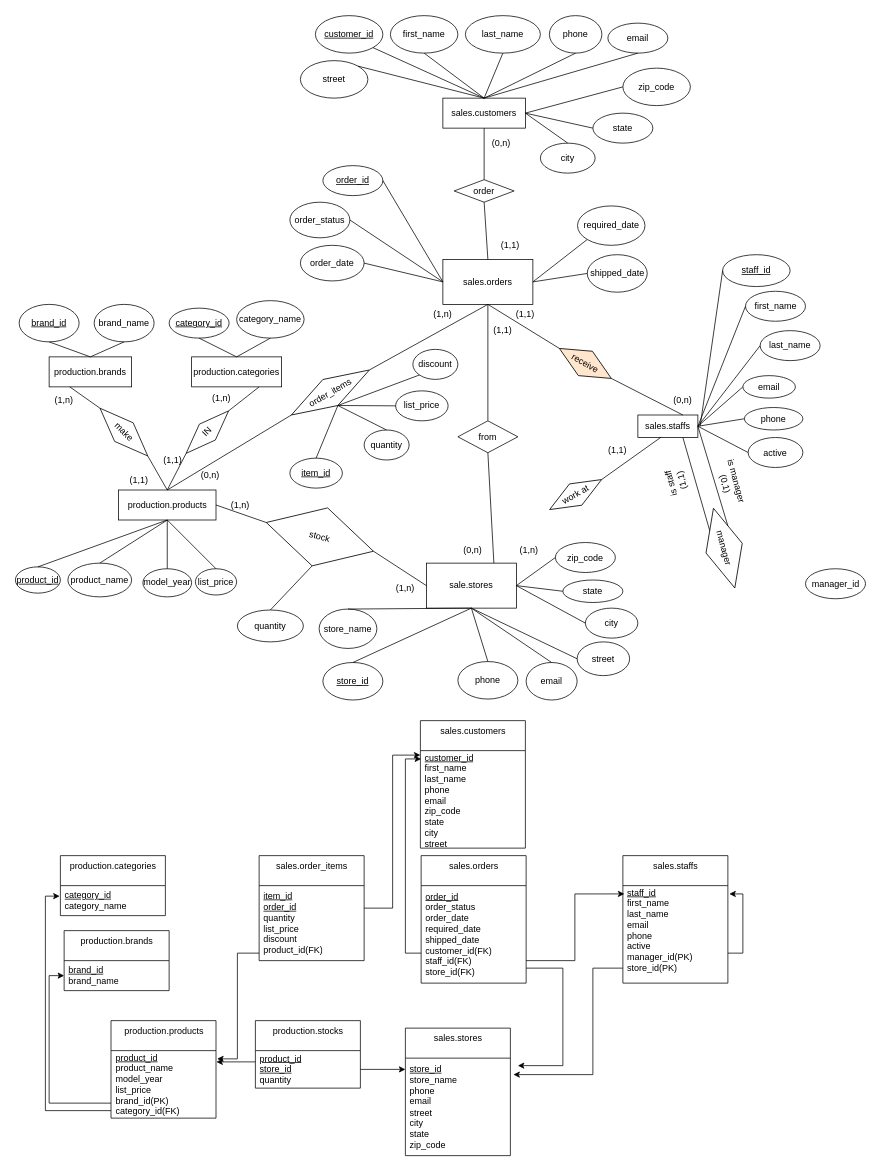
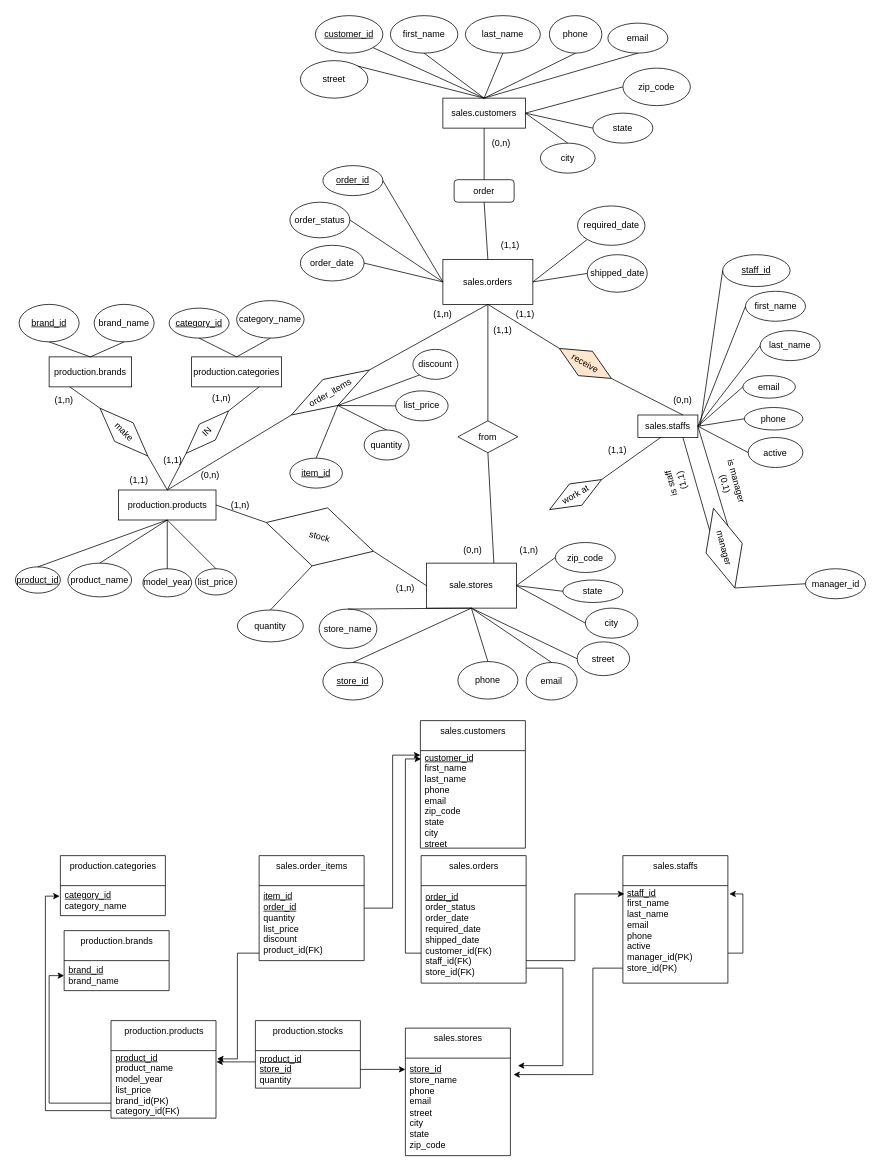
(484, 191) -> (484, 191)
none -> (770, 586)
